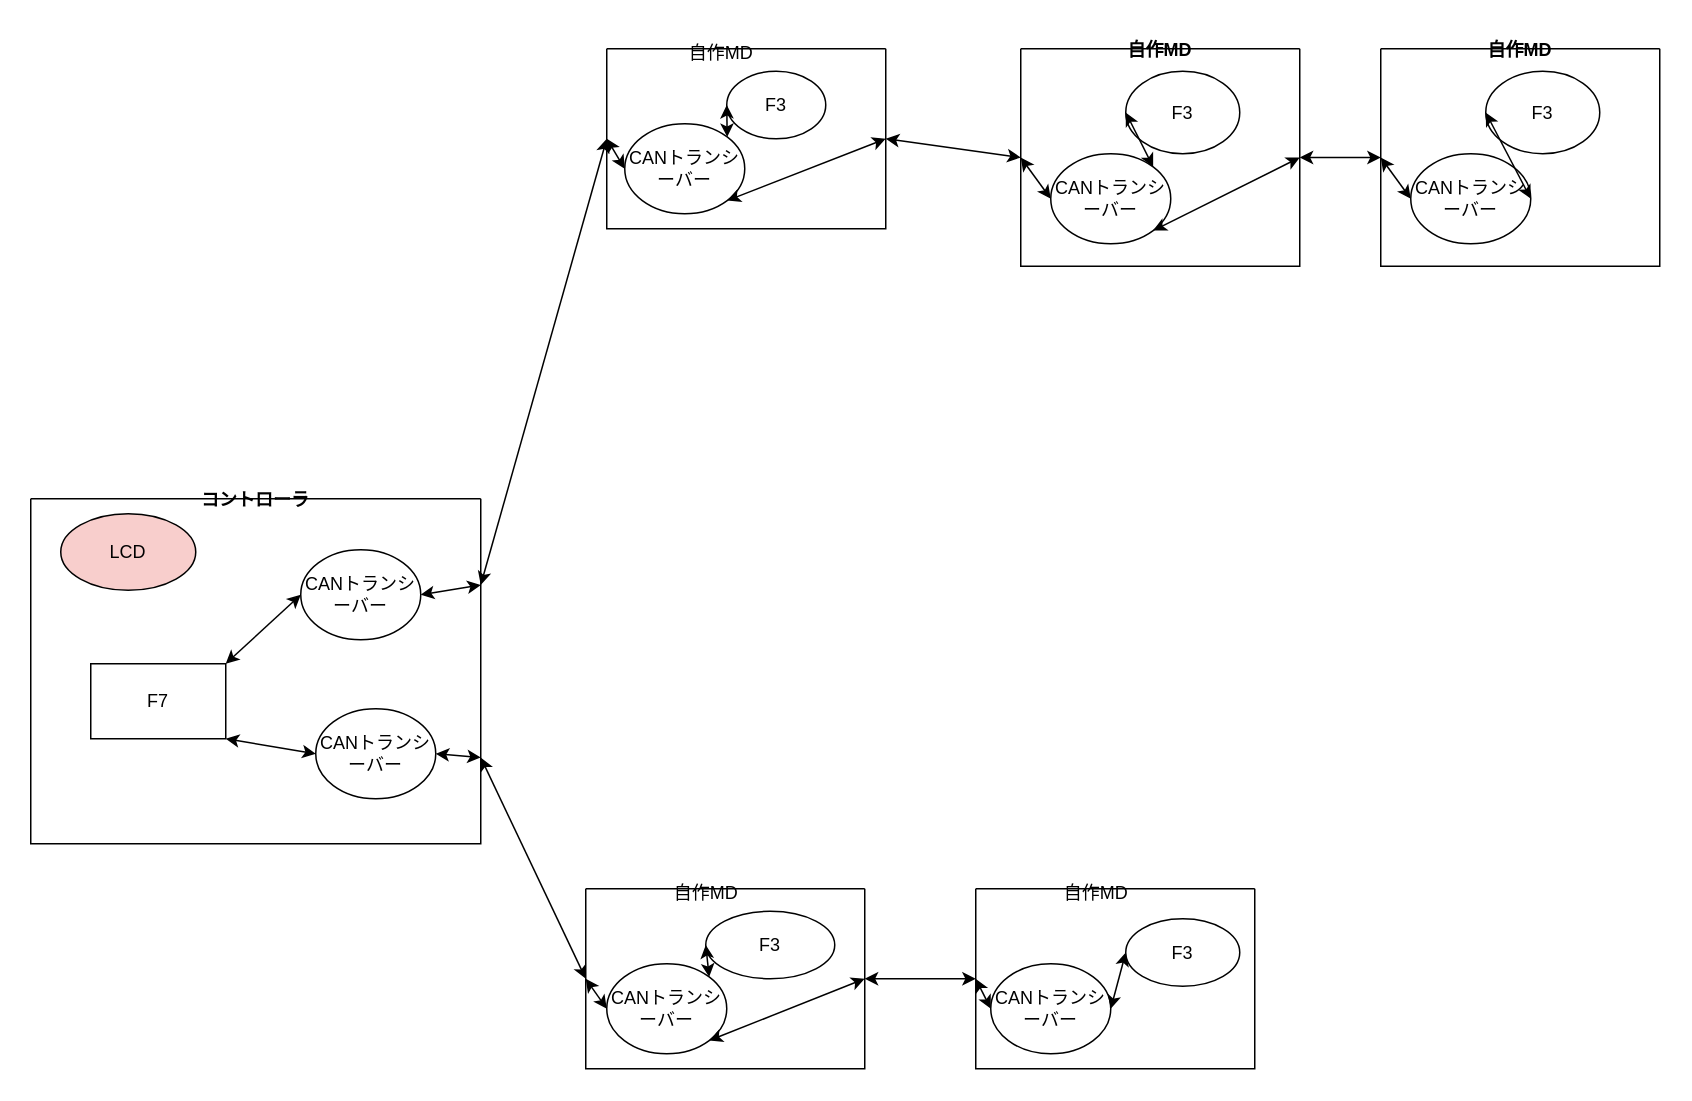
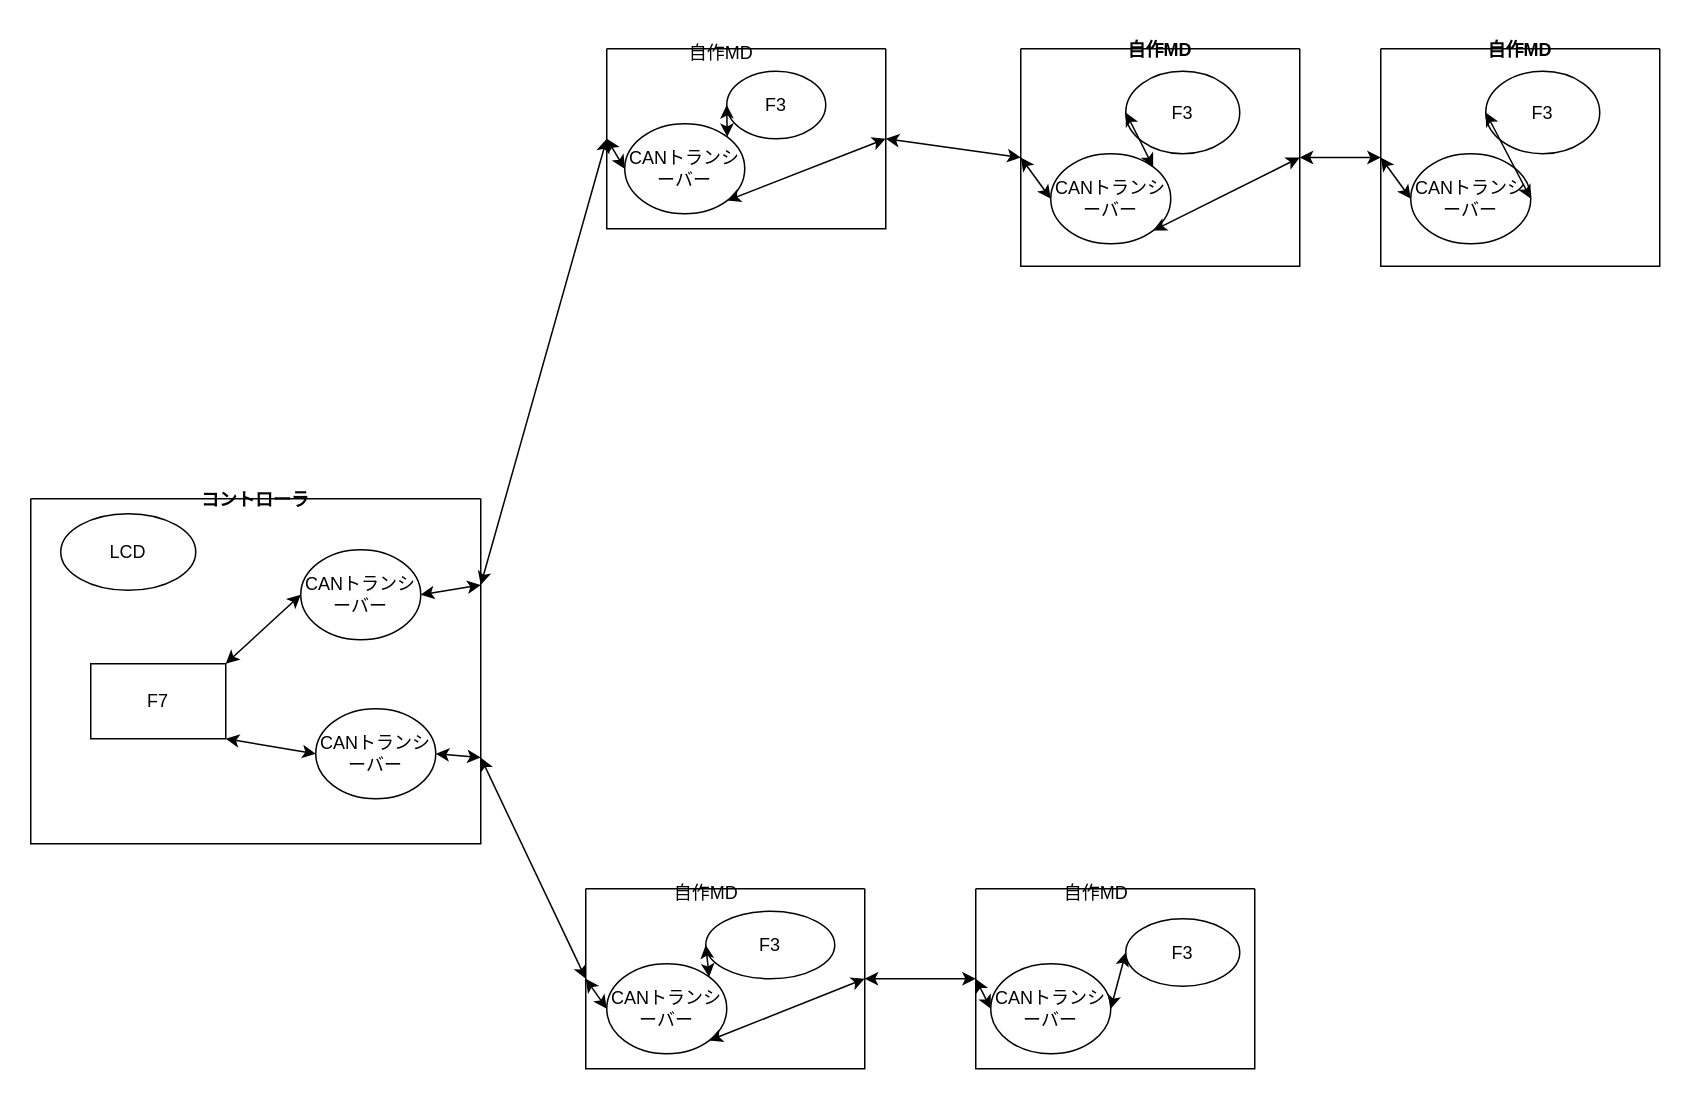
(128, 552) -> (128, 552)
